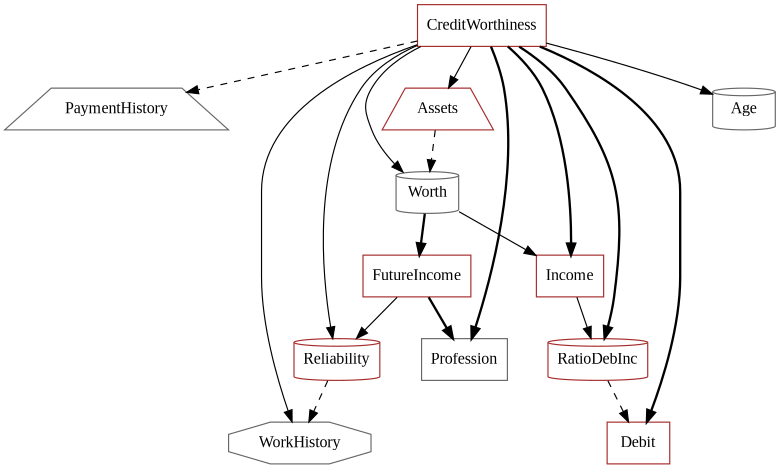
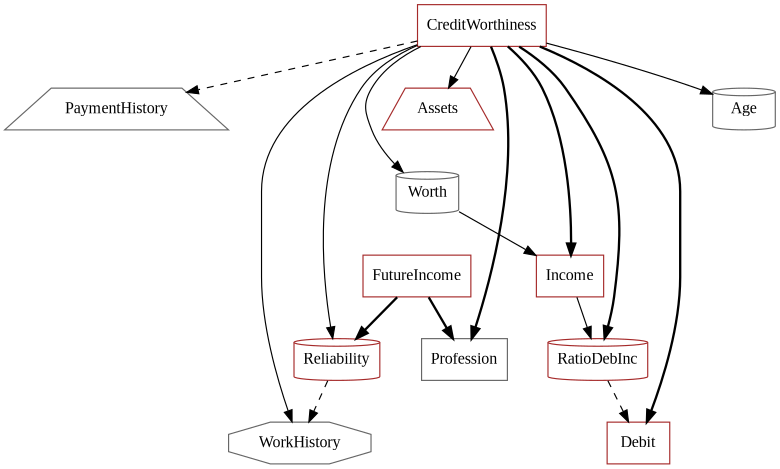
(433, 145) -> none
(423, 229) -> none
(381, 314) -> (381, 314)
